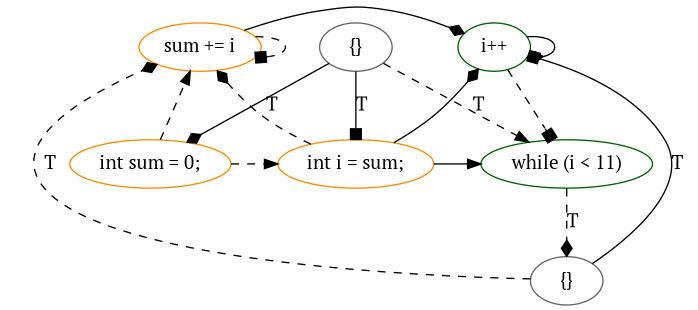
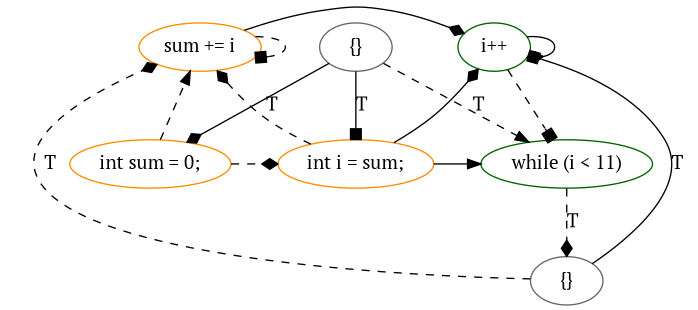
(248, 164) -> (248, 164)
